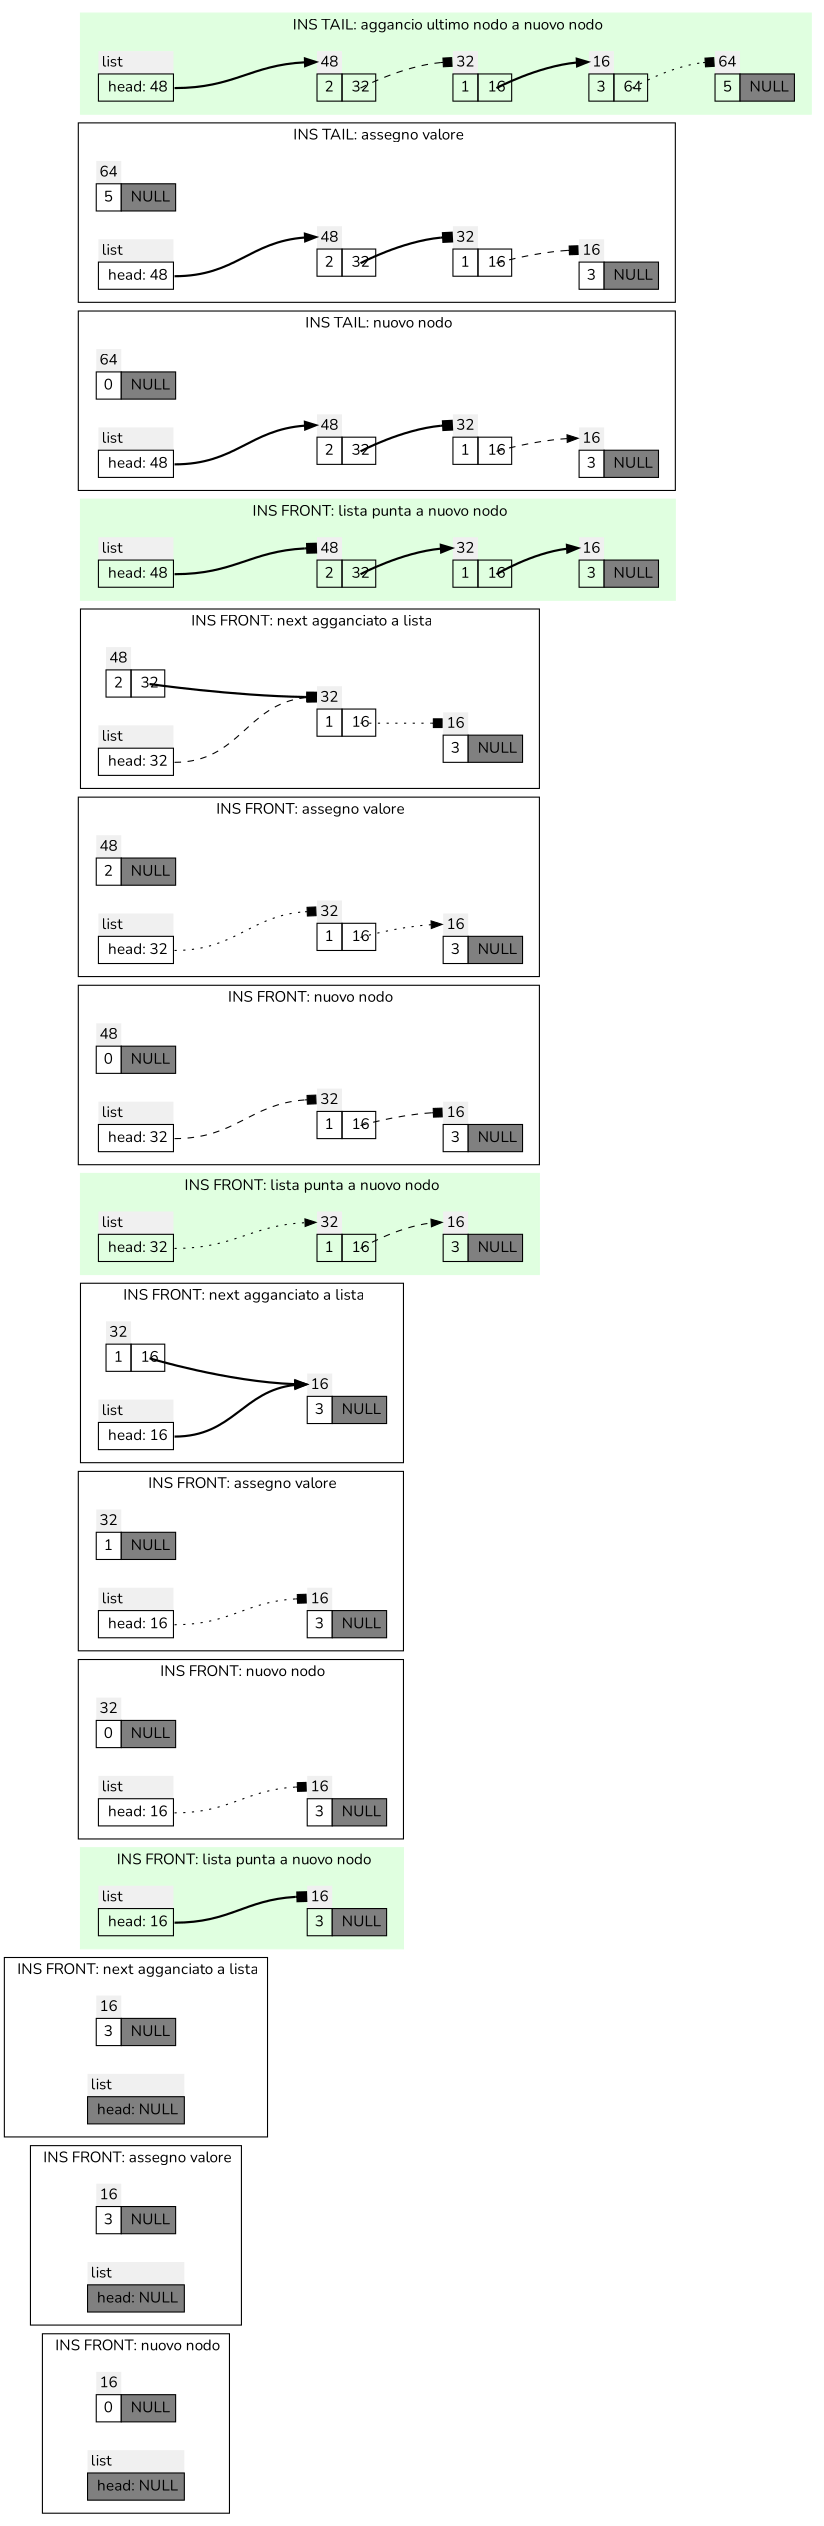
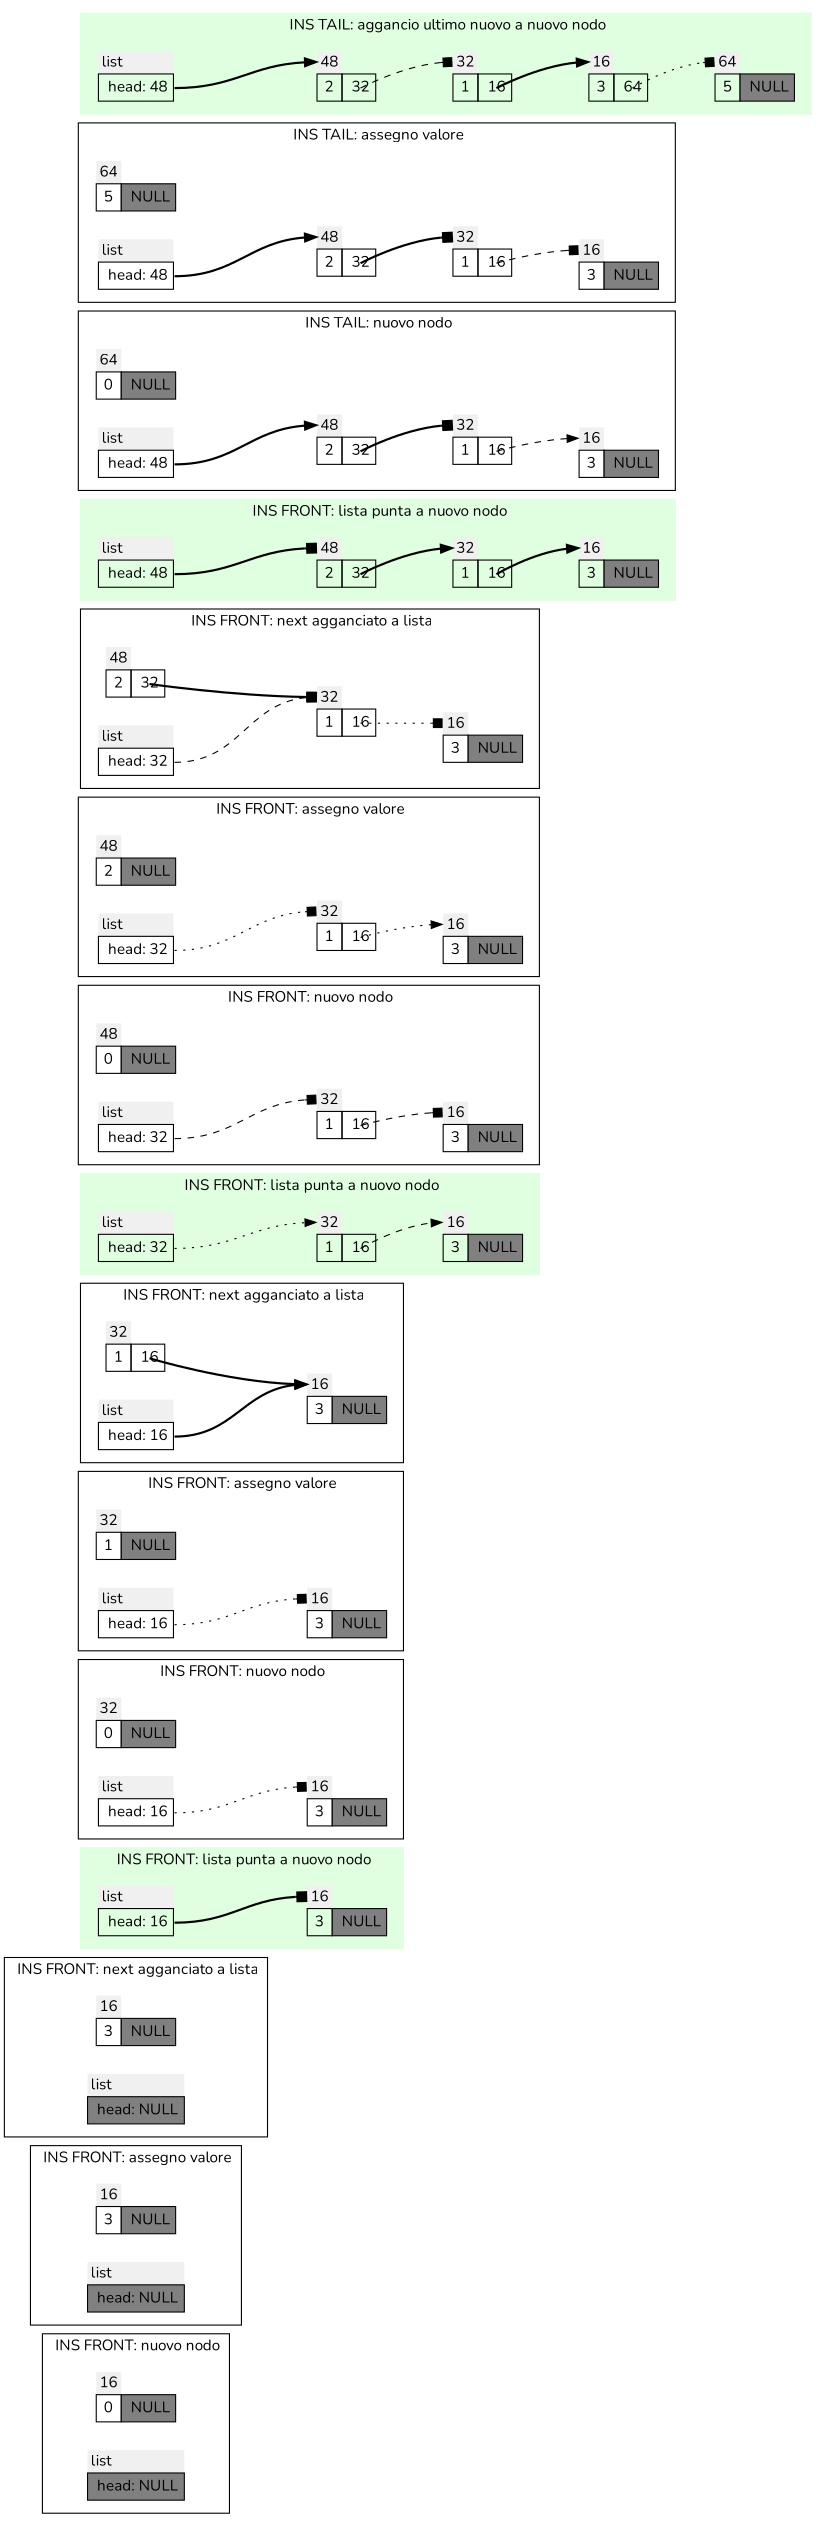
(446, 26) -> (446, 26)
